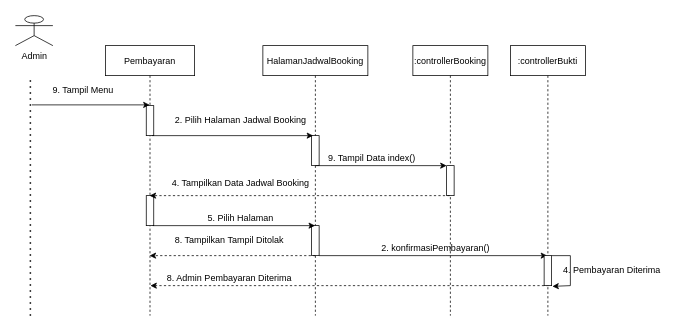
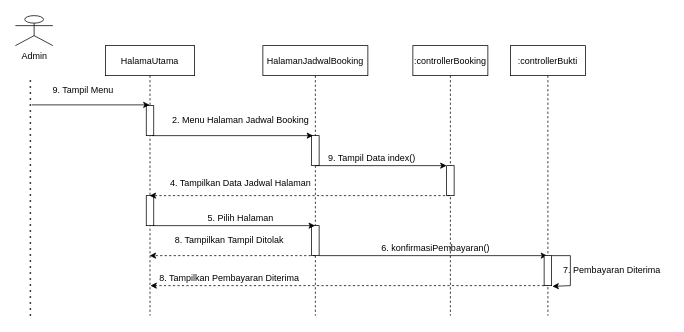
(150, 61) -> (150, 61)
(241, 120) -> (241, 120)
(241, 183) -> (241, 183)
(436, 248) -> (436, 248)
(612, 270) -> (612, 270)
(230, 278) -> (230, 278)
